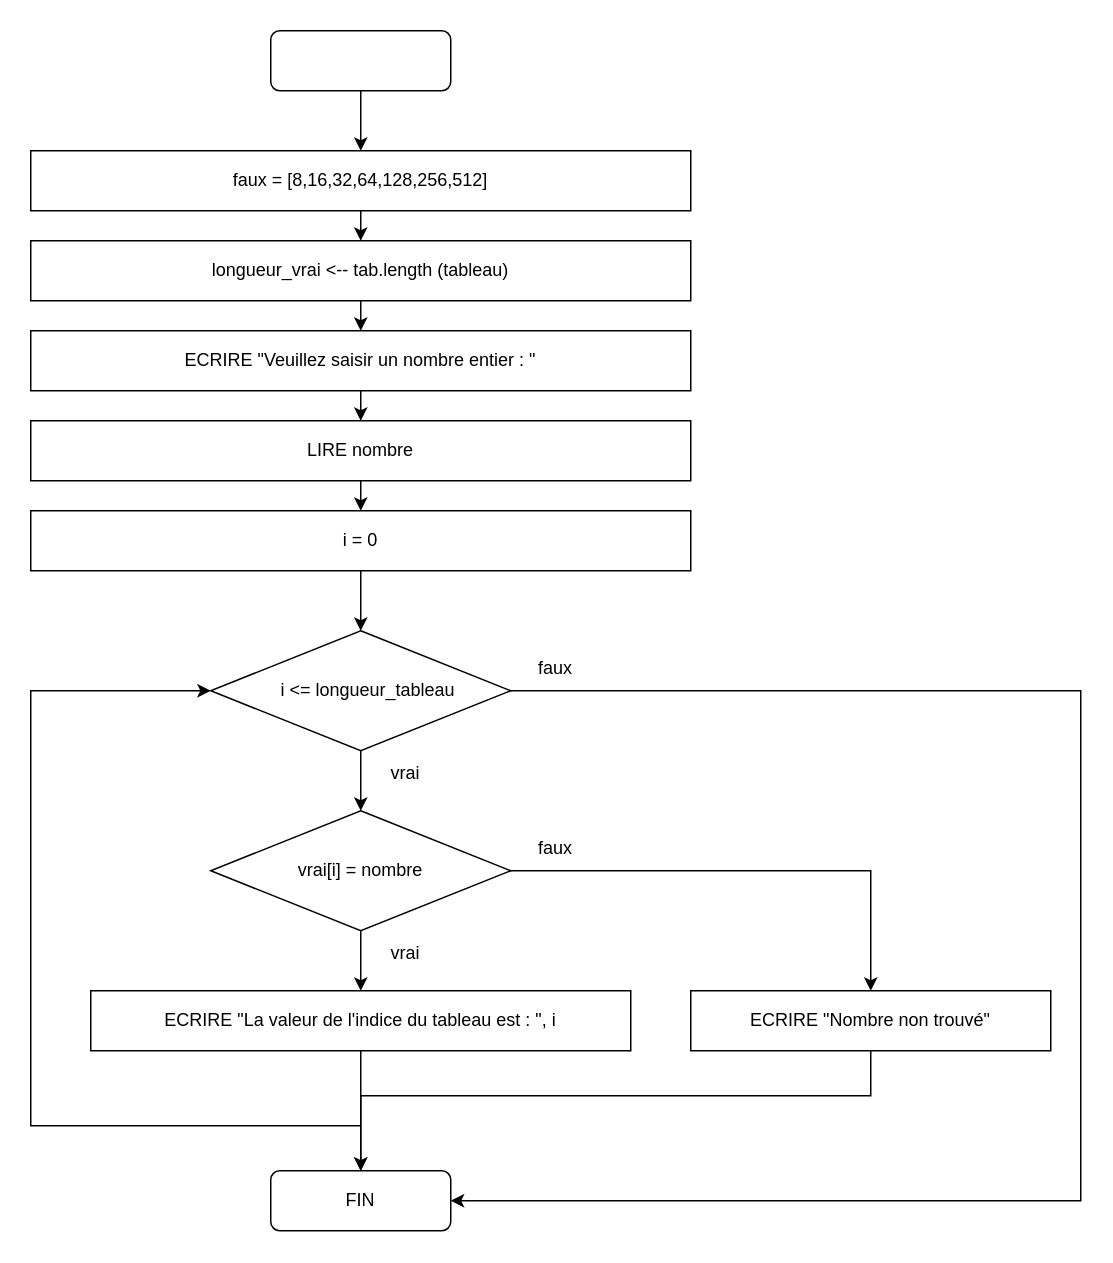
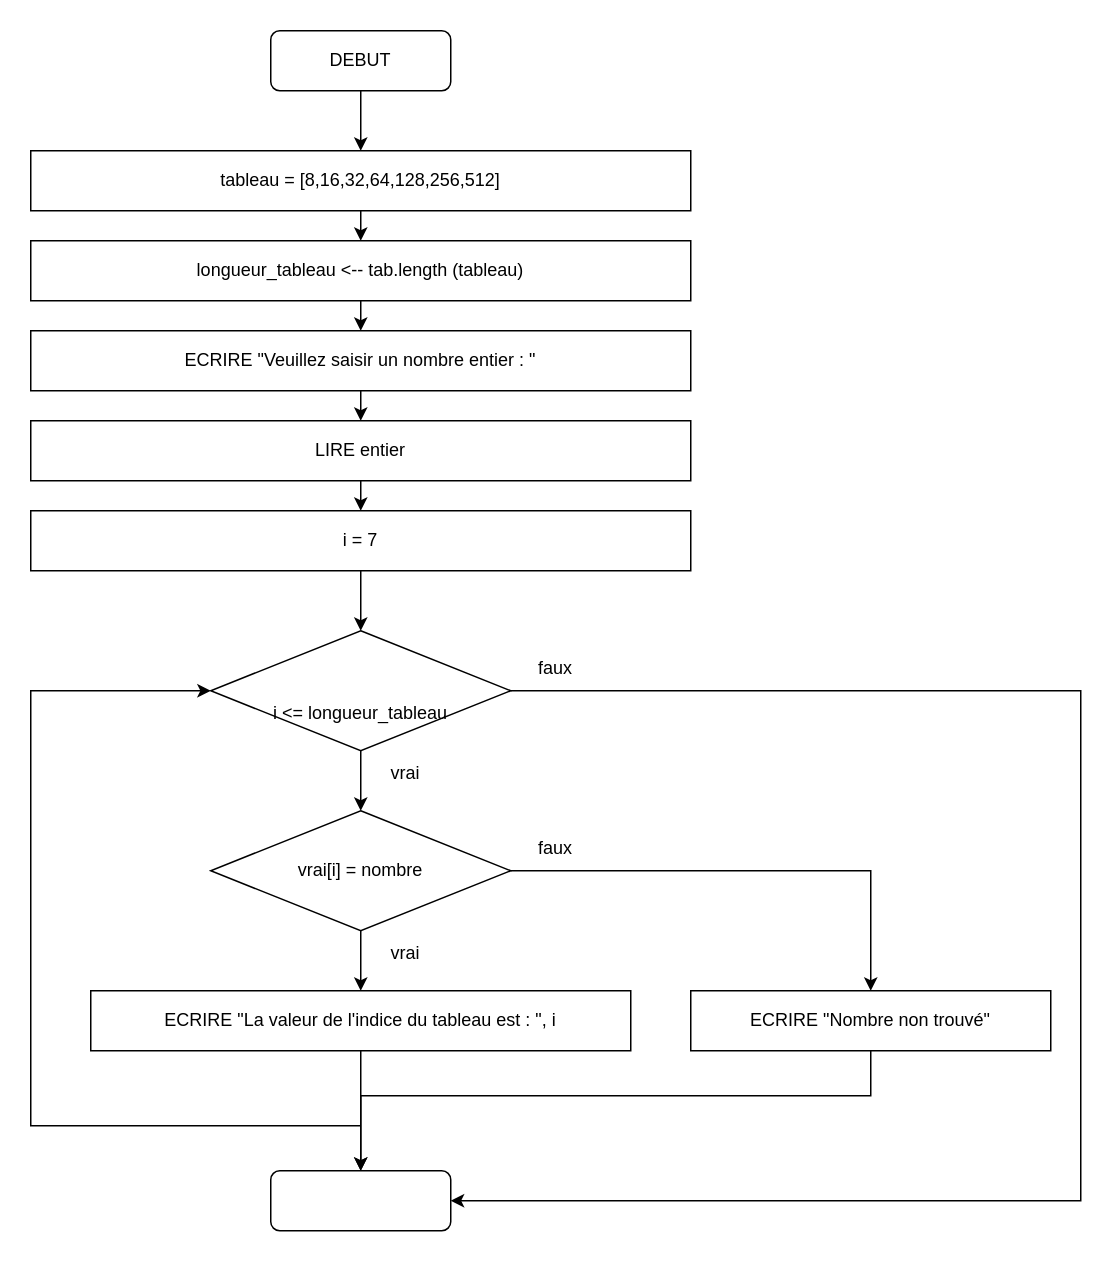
none -> (361, 61)
(361, 181) -> (361, 181)
(361, 271) -> (361, 271)
(361, 451) -> (361, 451)
(361, 541) -> (361, 541)
(368, 691) -> (361, 713)
(361, 1201) -> none
